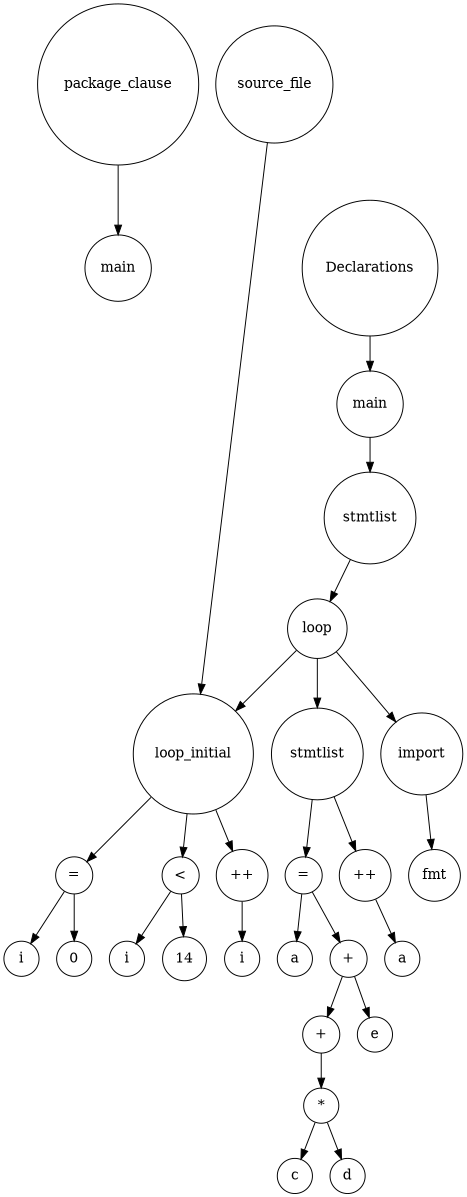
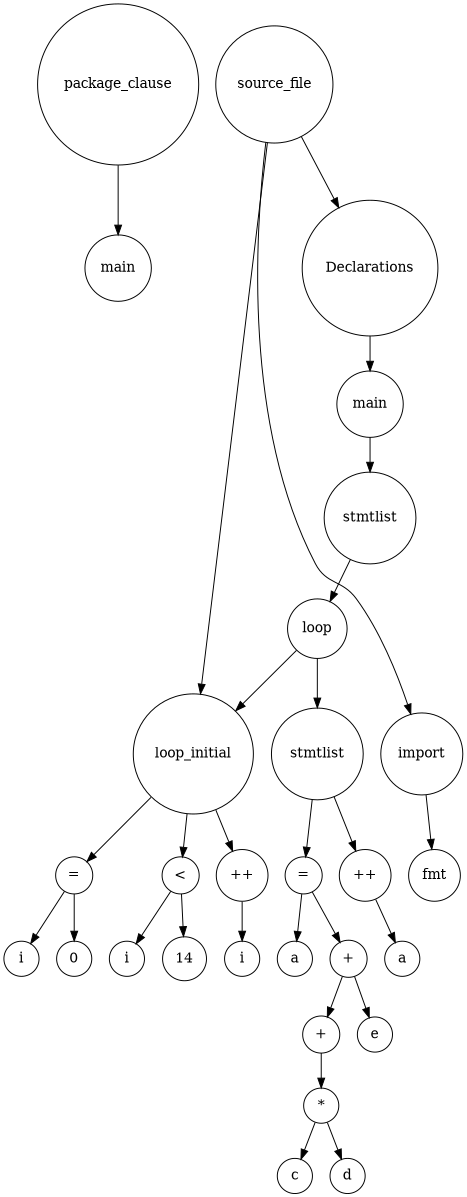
none -> (318, 168)
(363, 683) -> (274, 442)
